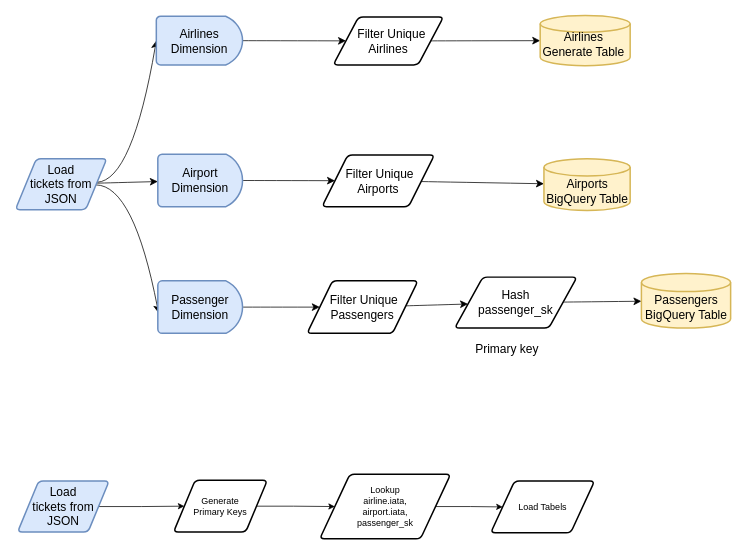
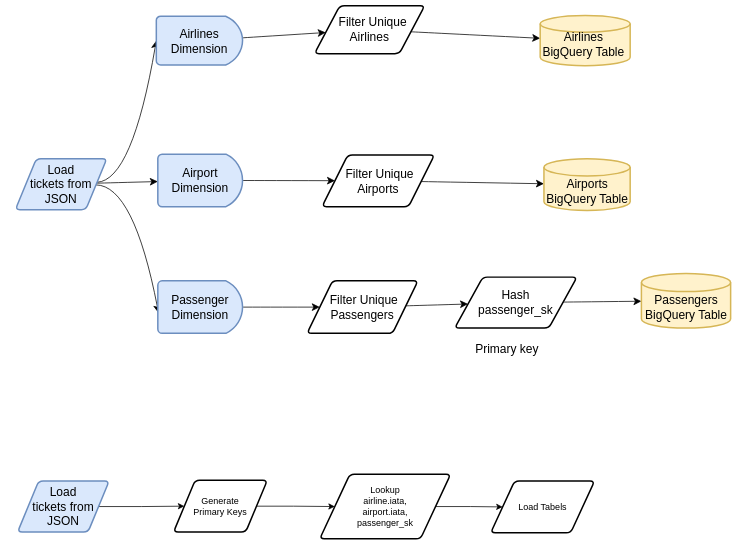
(389, 41) -> (370, 30)
(584, 44) -> (584, 44)
